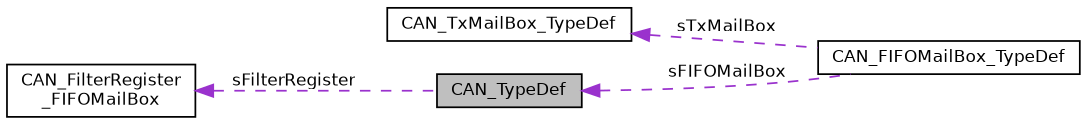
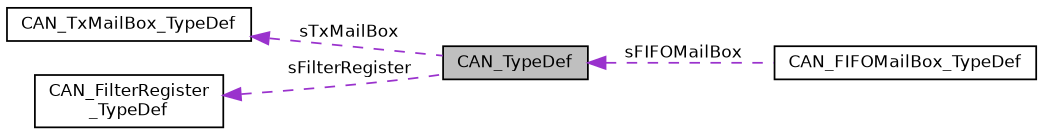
(734, 41) -> (356, 47)
(101, 91) -> (129, 101)
